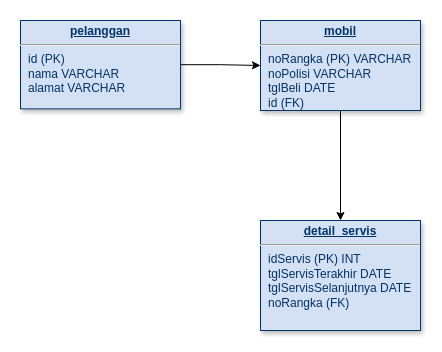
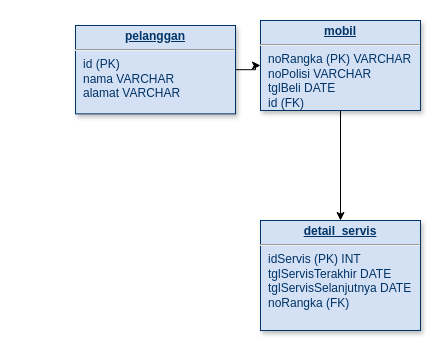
(101, 65) -> (156, 70)
